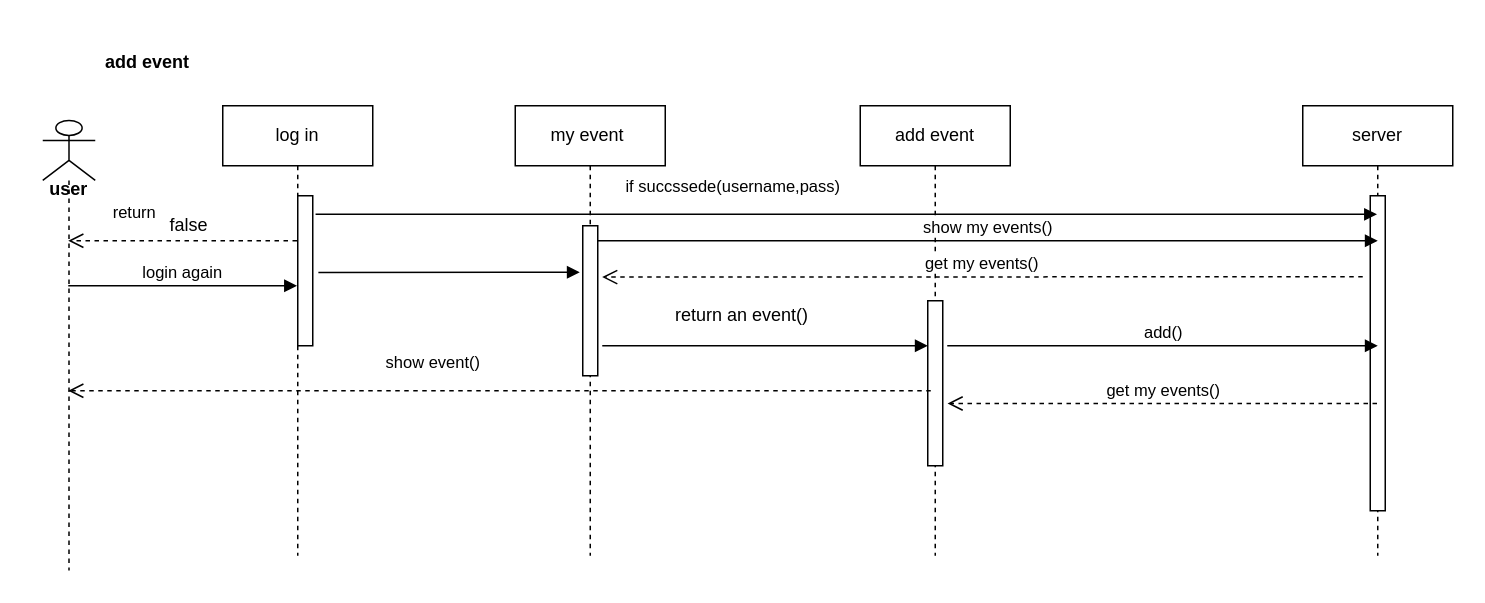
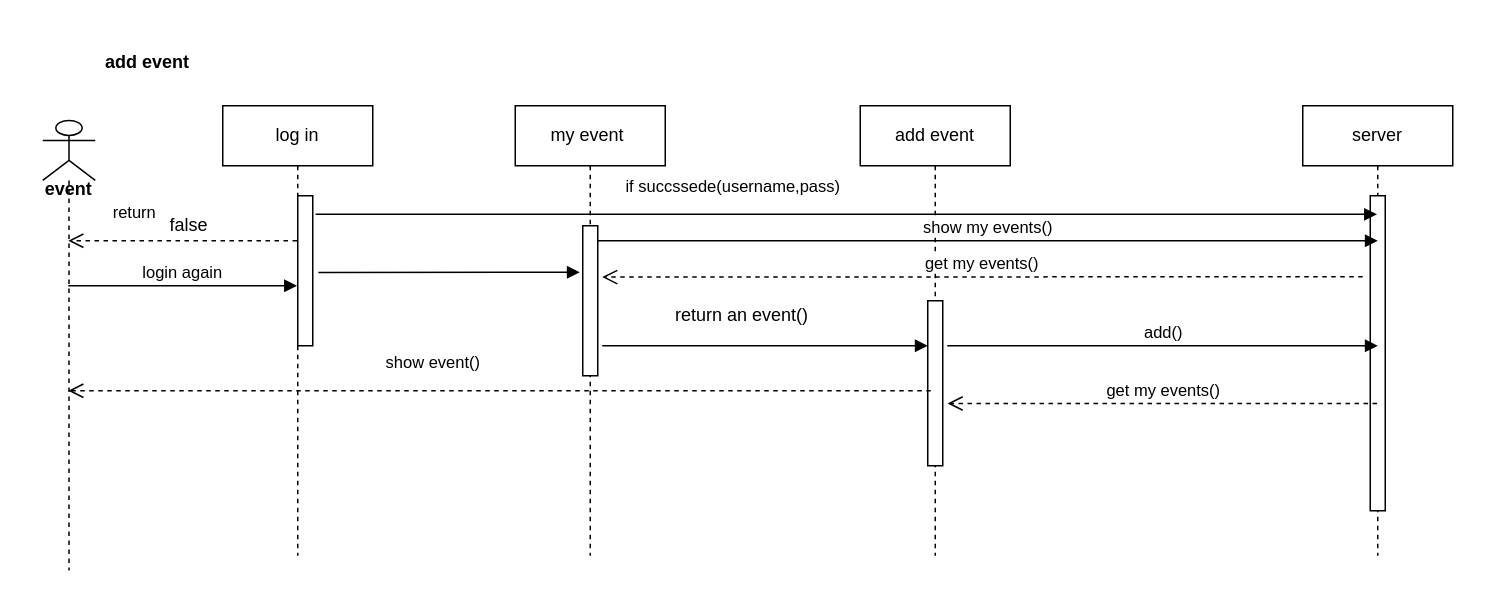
(68, 189) -> (68, 189)
